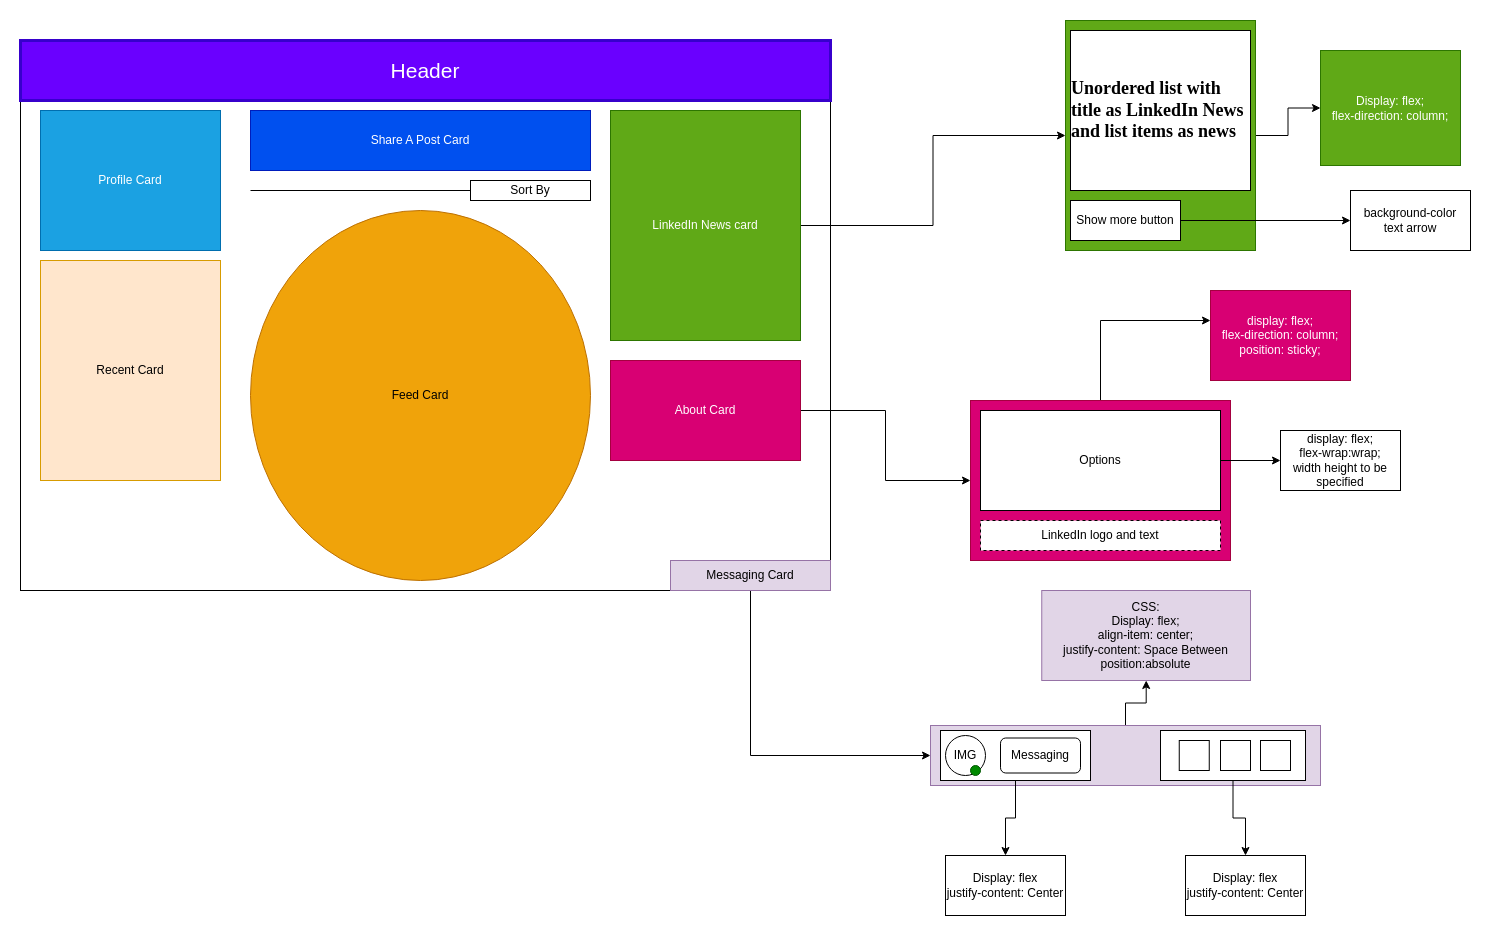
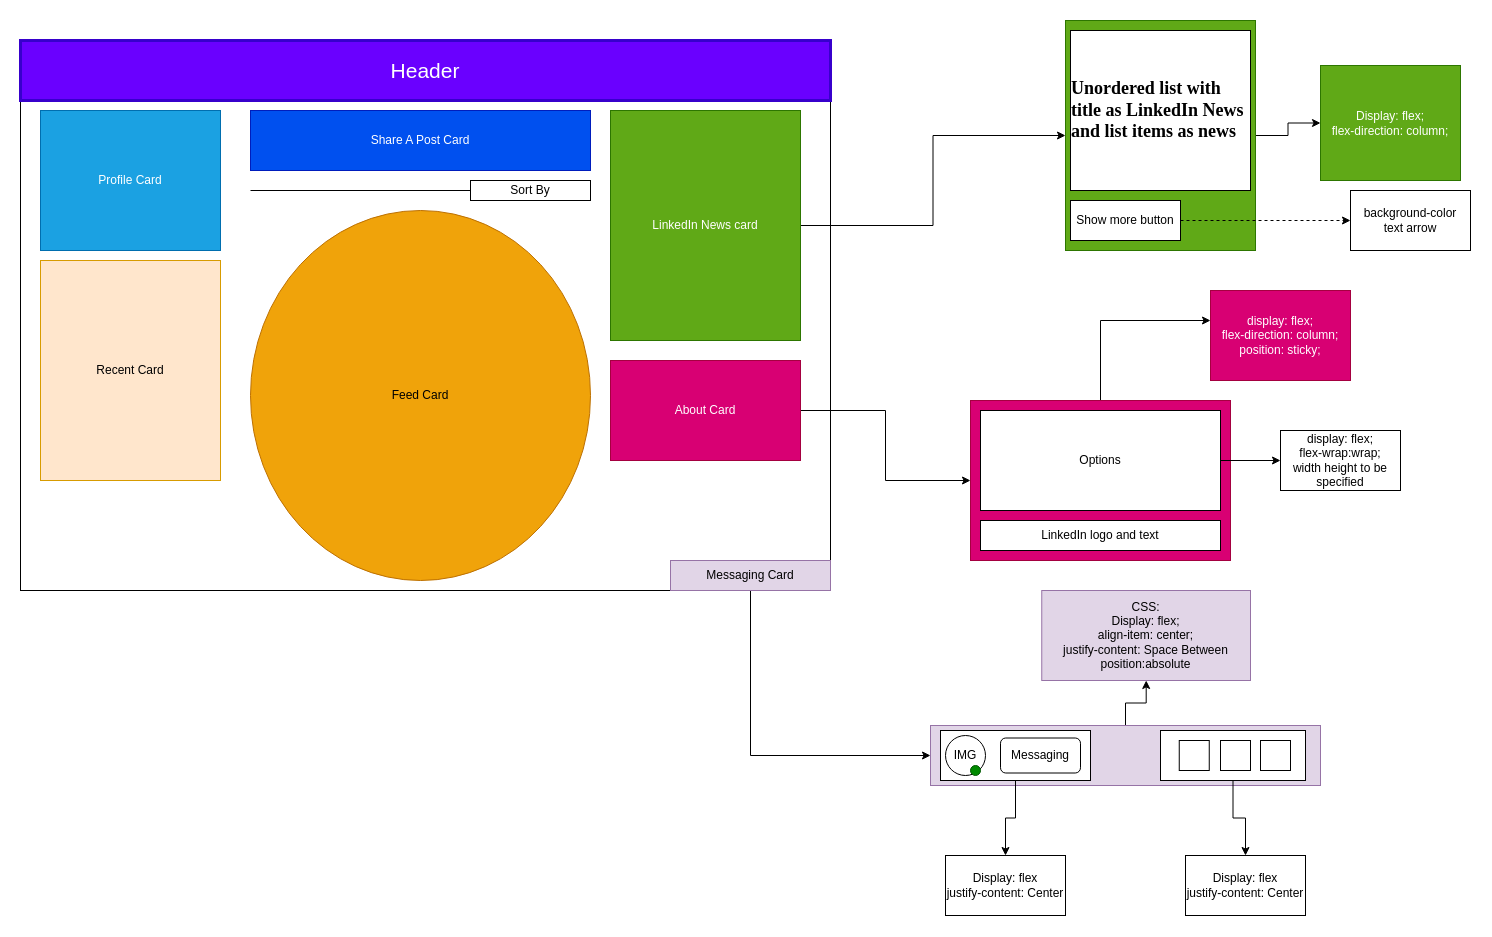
(1391, 108) -> (1391, 123)
(1263, 221) -> (1263, 221)
(1101, 536) -> (1101, 536)
